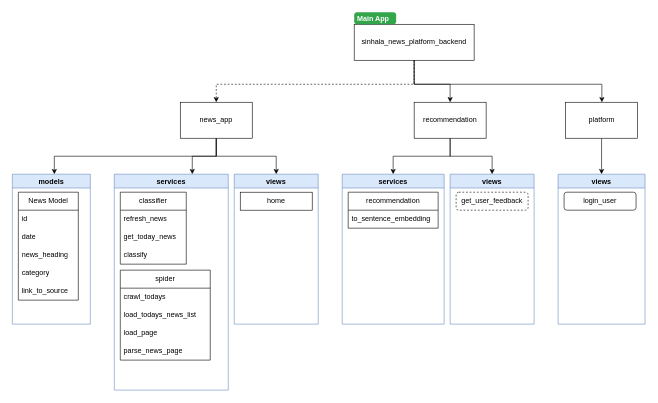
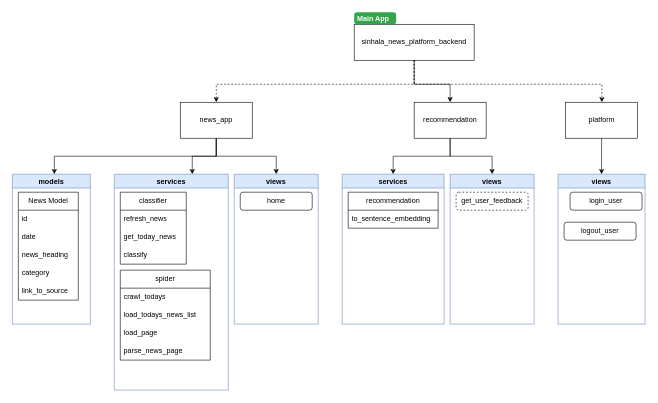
(533, 84) -> (533, 84)
(276, 201) -> (276, 201)
(600, 201) -> (606, 201)
none -> (600, 231)
